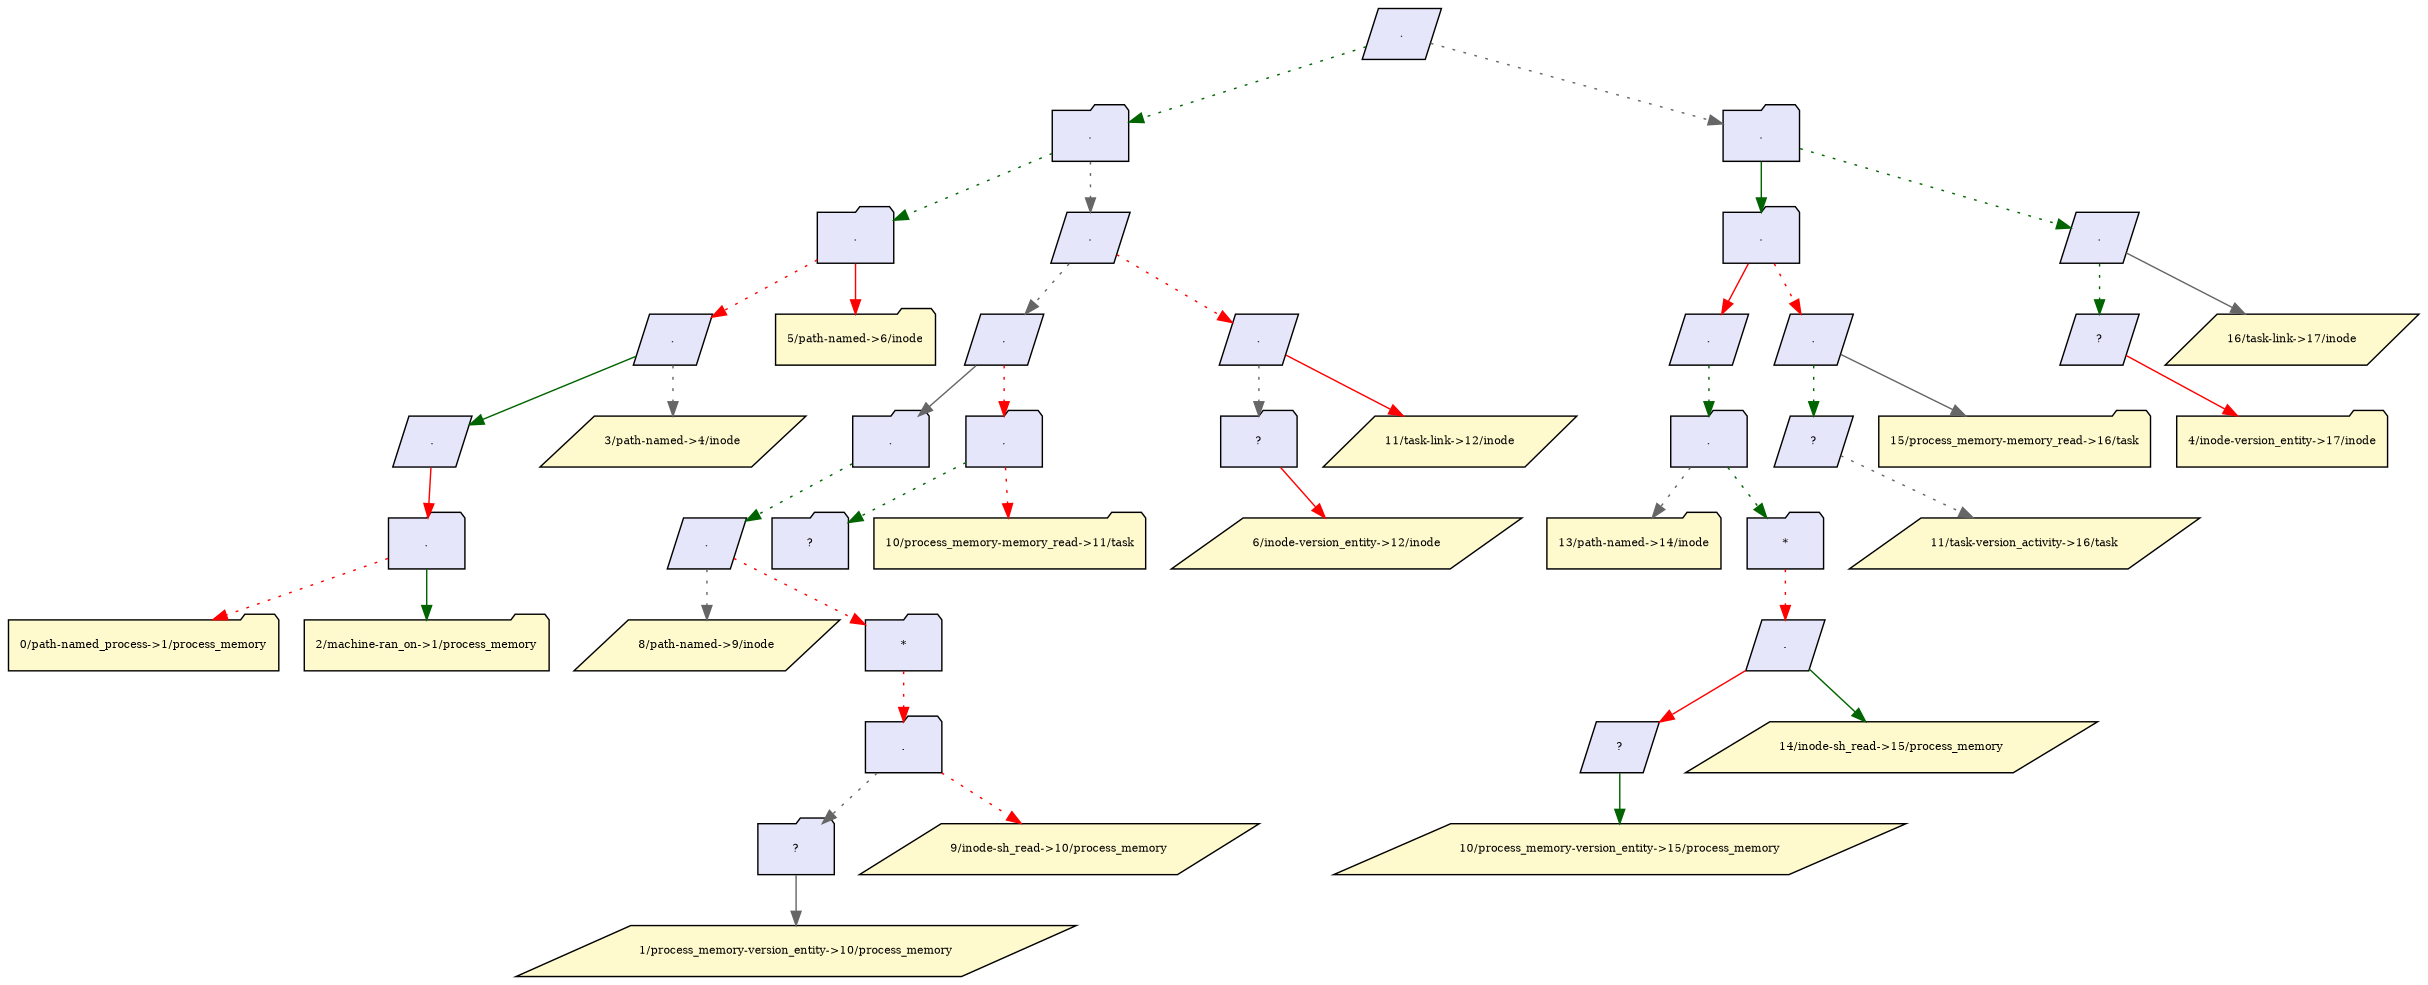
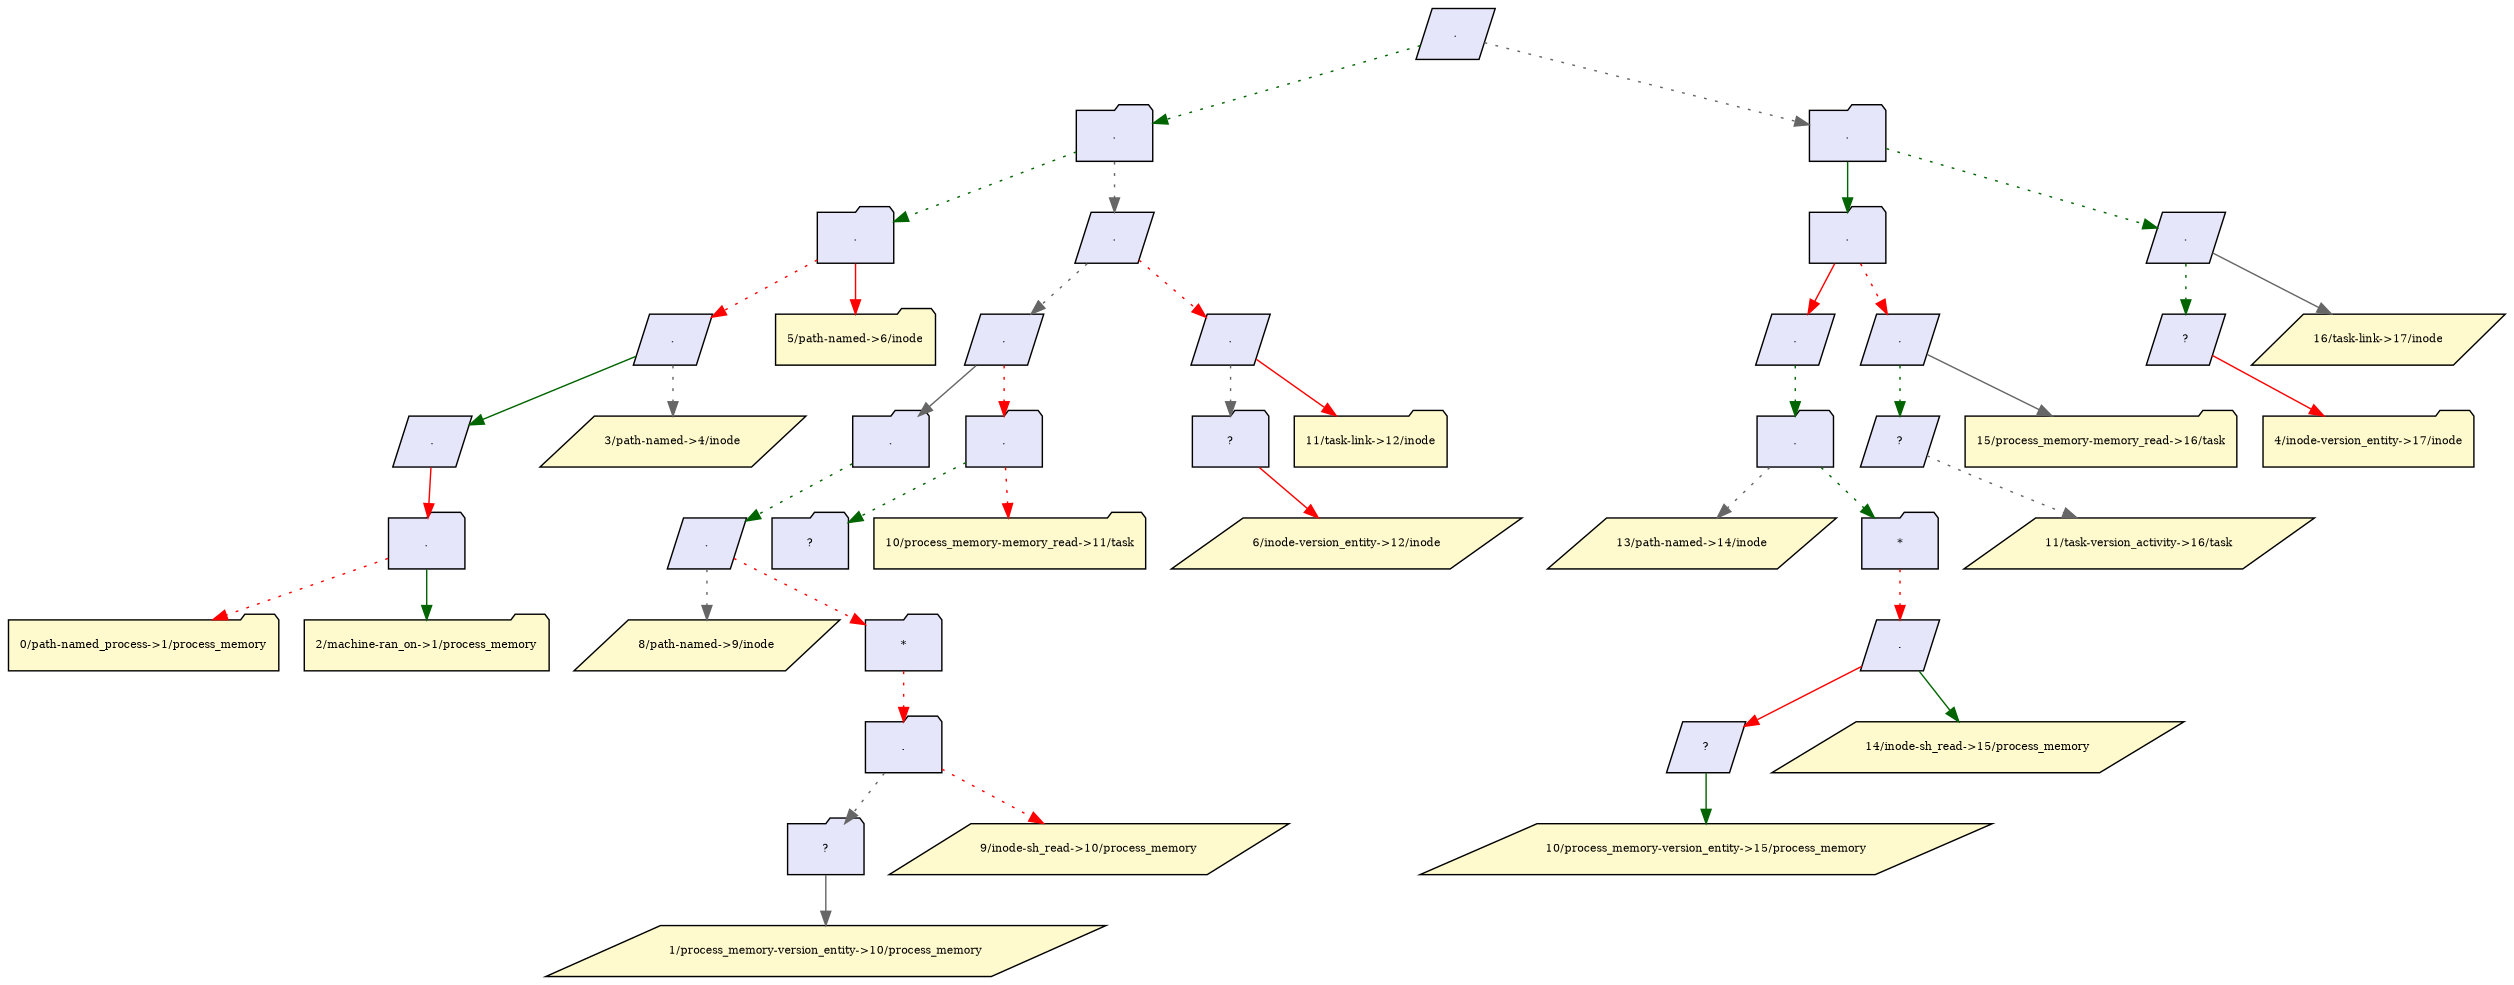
(1450, 442) -> (1371, 442)
(1634, 543) -> (1692, 543)
